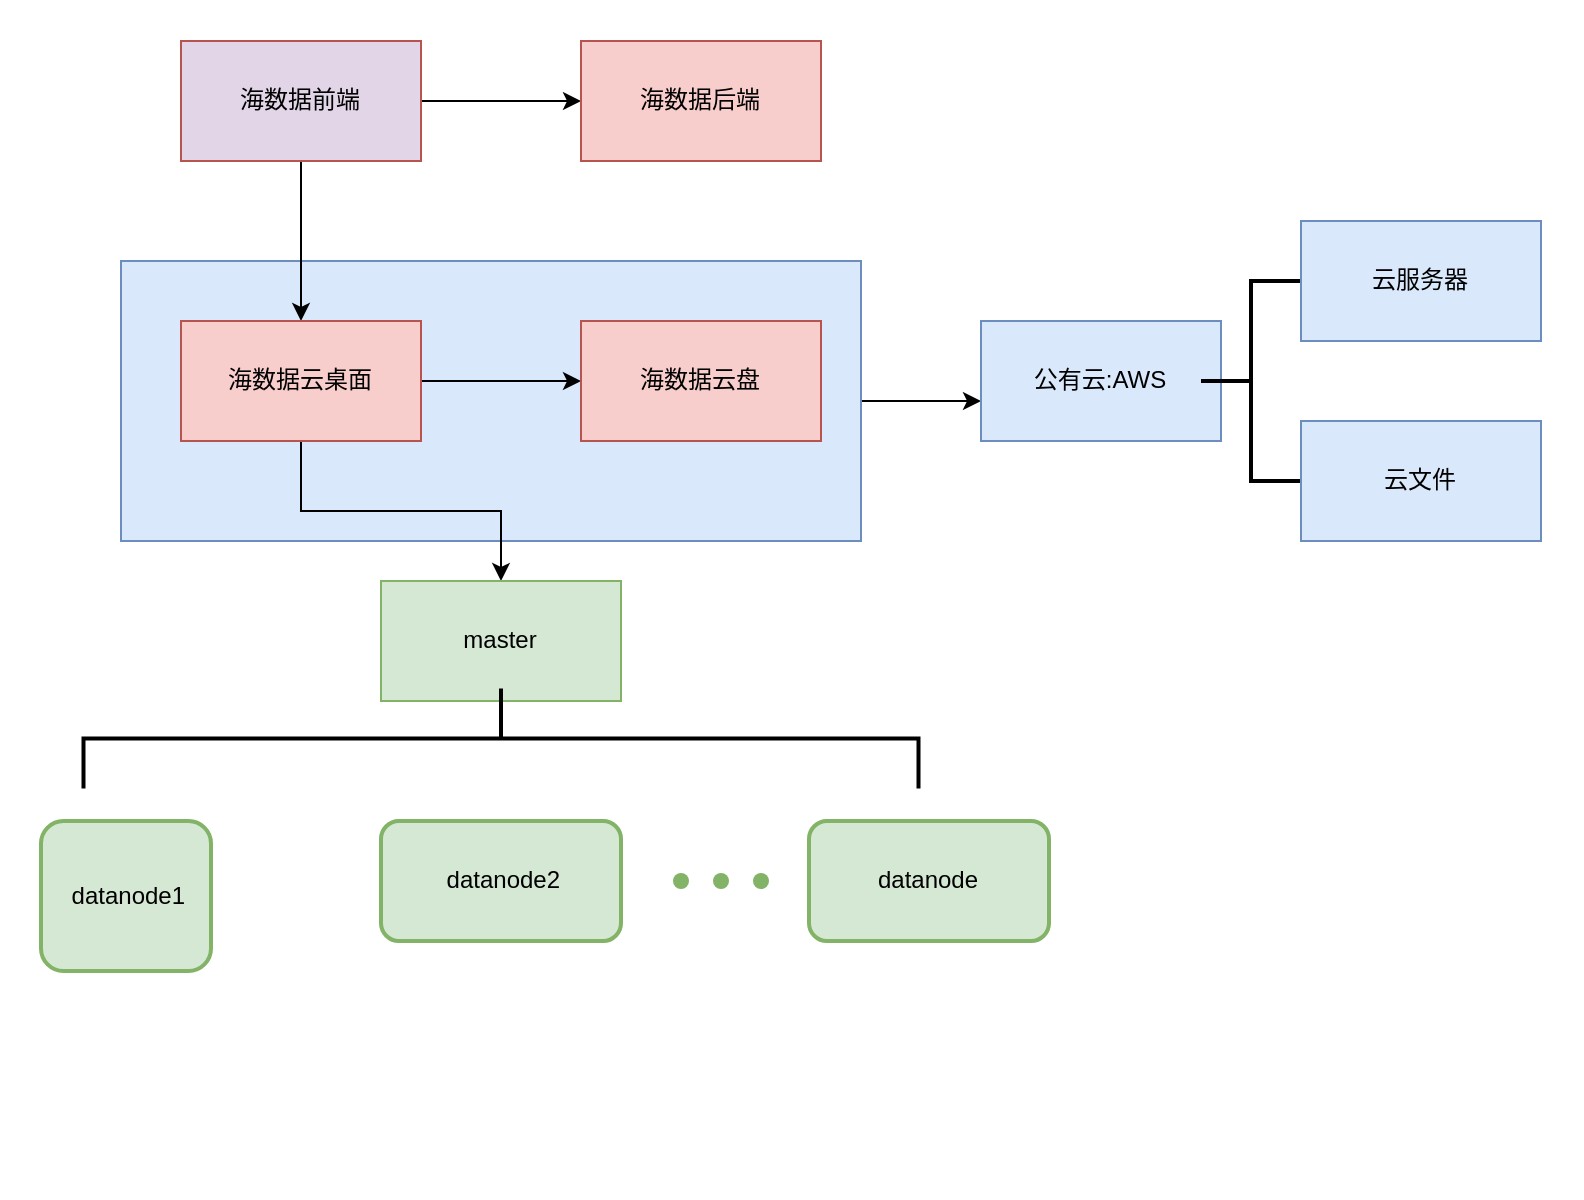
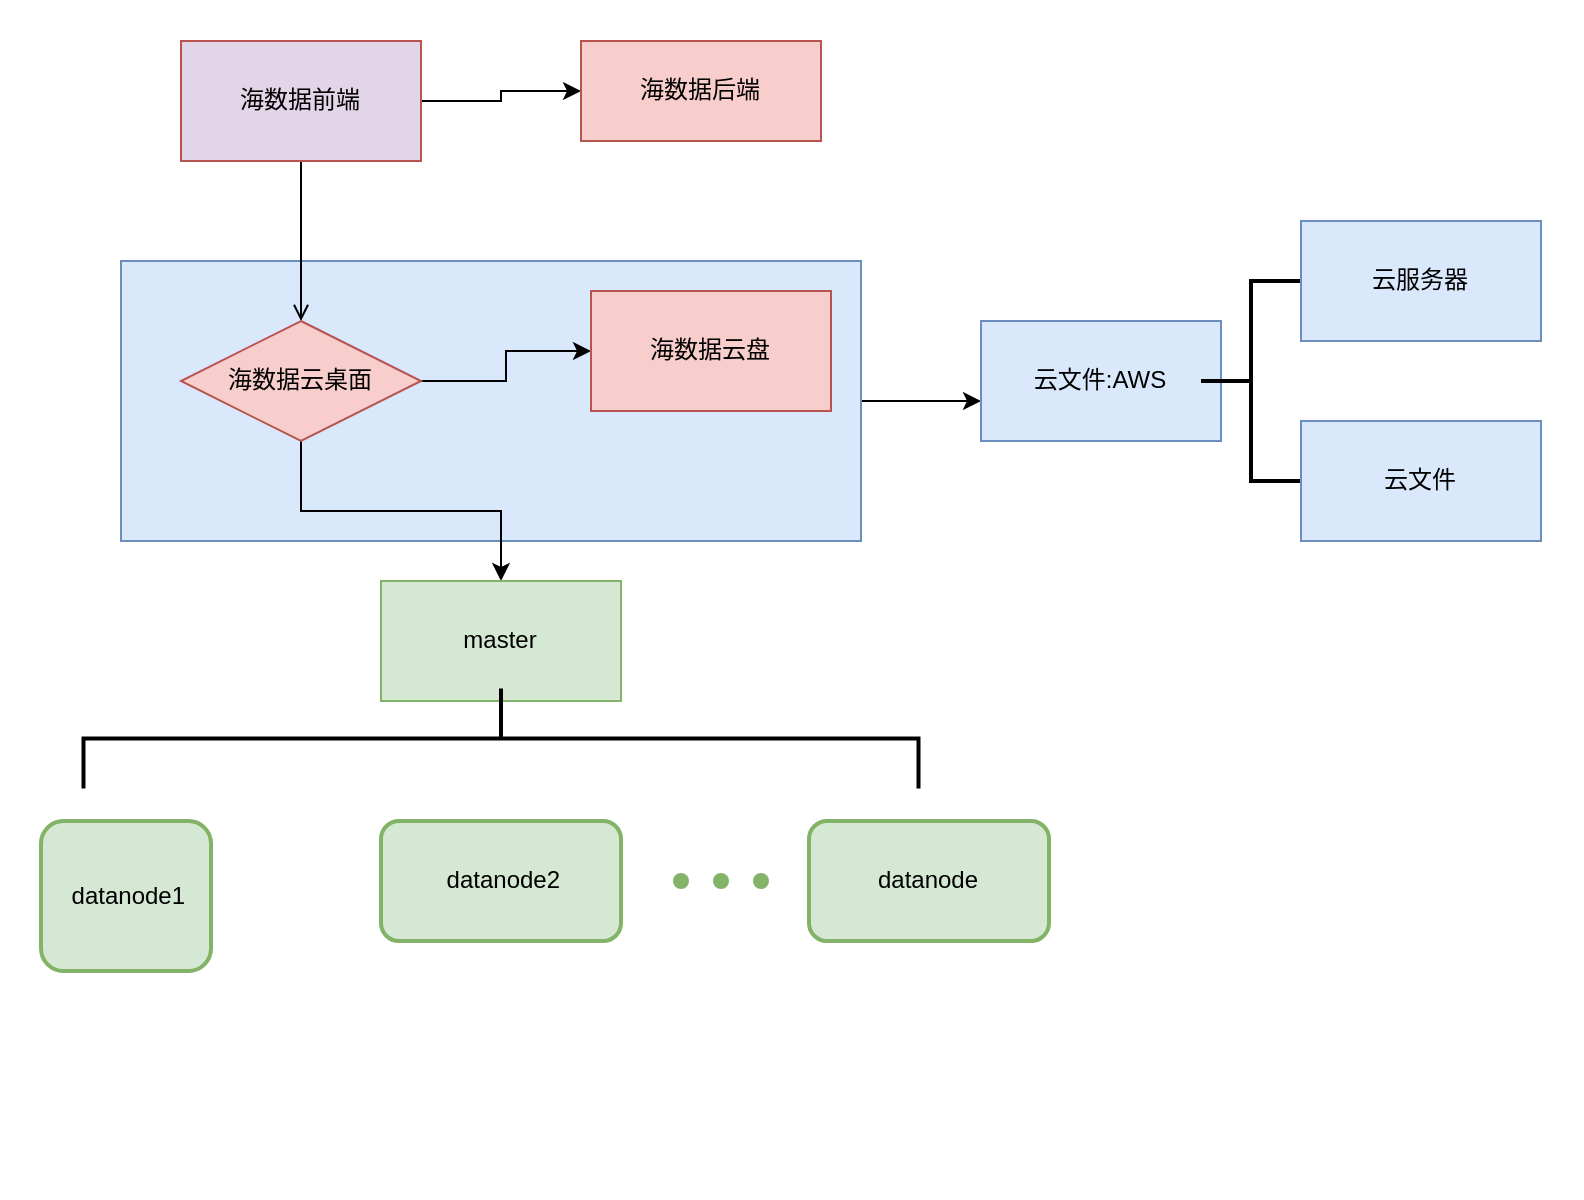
(701, 101) -> (701, 91)
(301, 306) -> (301, 308)
(301, 381) -> (301, 381)
(701, 381) -> (711, 351)
(1101, 381) -> (1101, 381)
